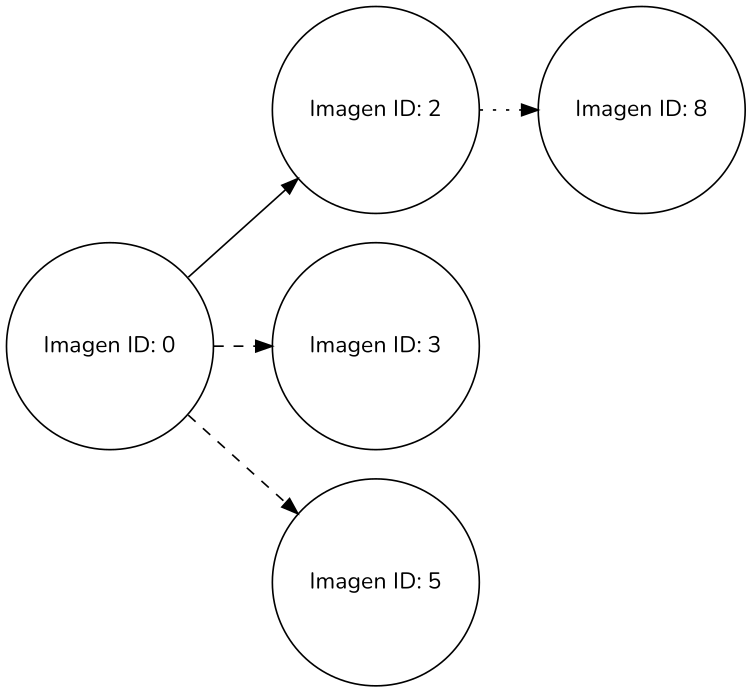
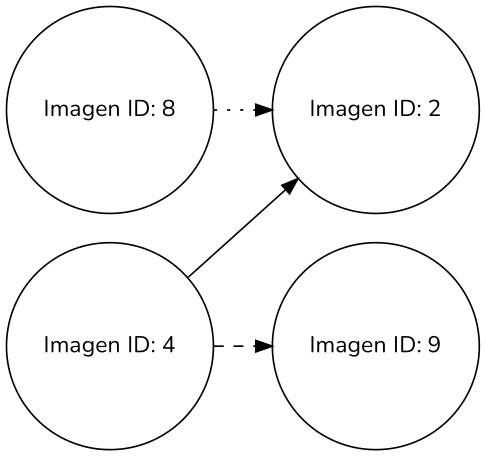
(501, 110) -> (235, 110)
(110, 346) -> (110, 346)
(376, 346) -> none
(376, 582) -> (376, 346)
